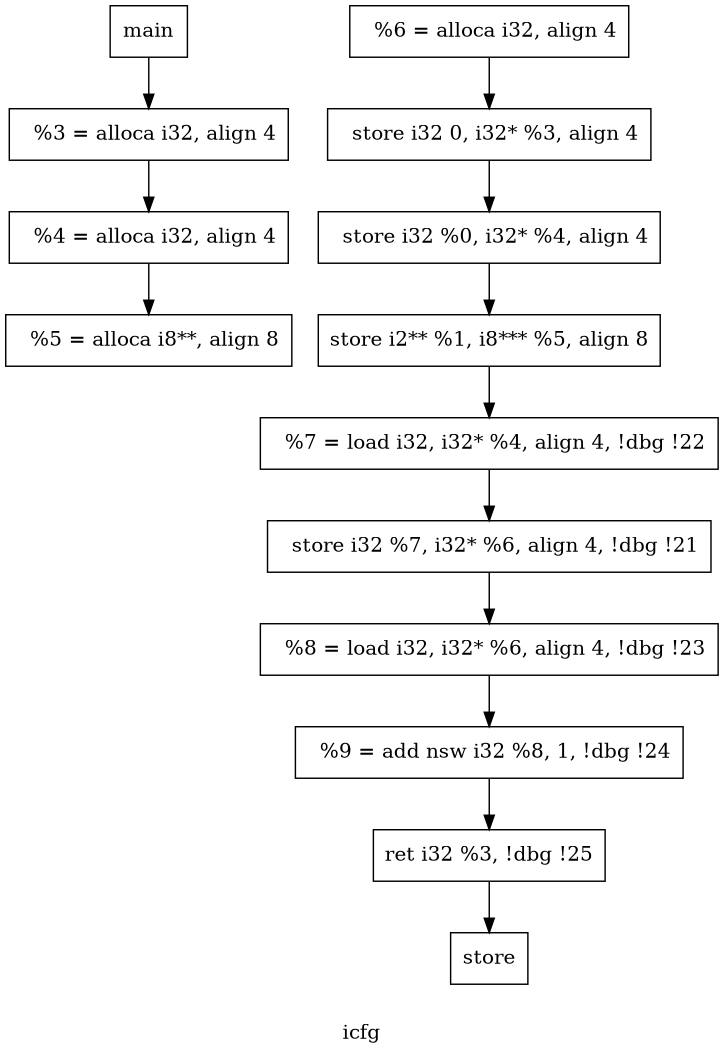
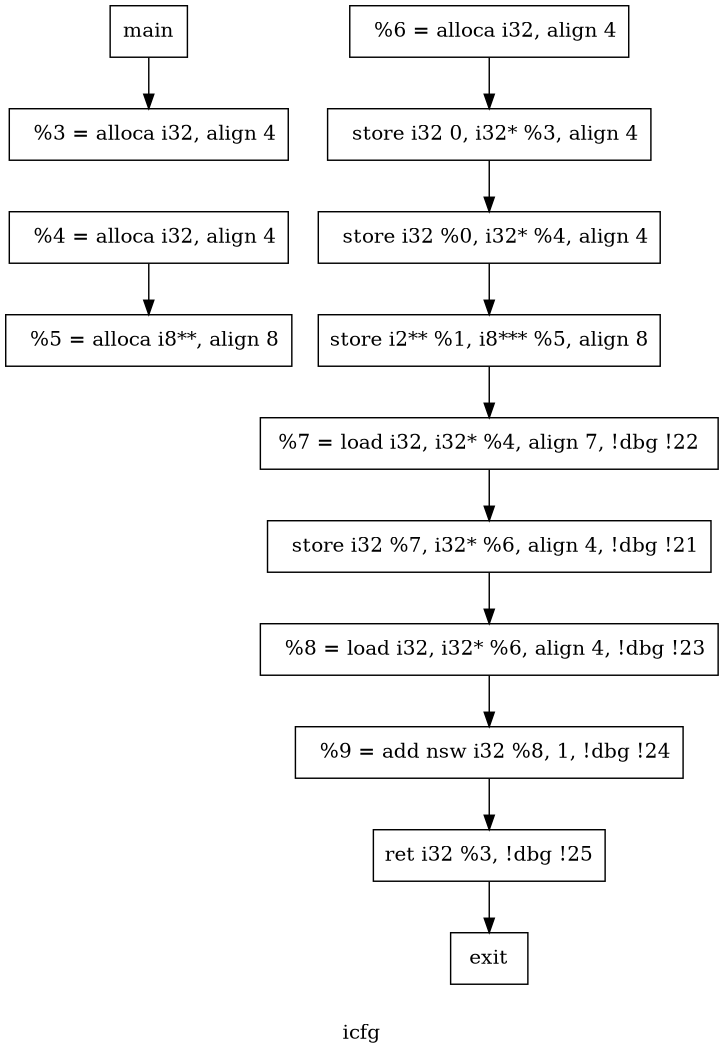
(149, 179) -> none
(489, 443) -> (489, 443)
(489, 958) -> (489, 958)
